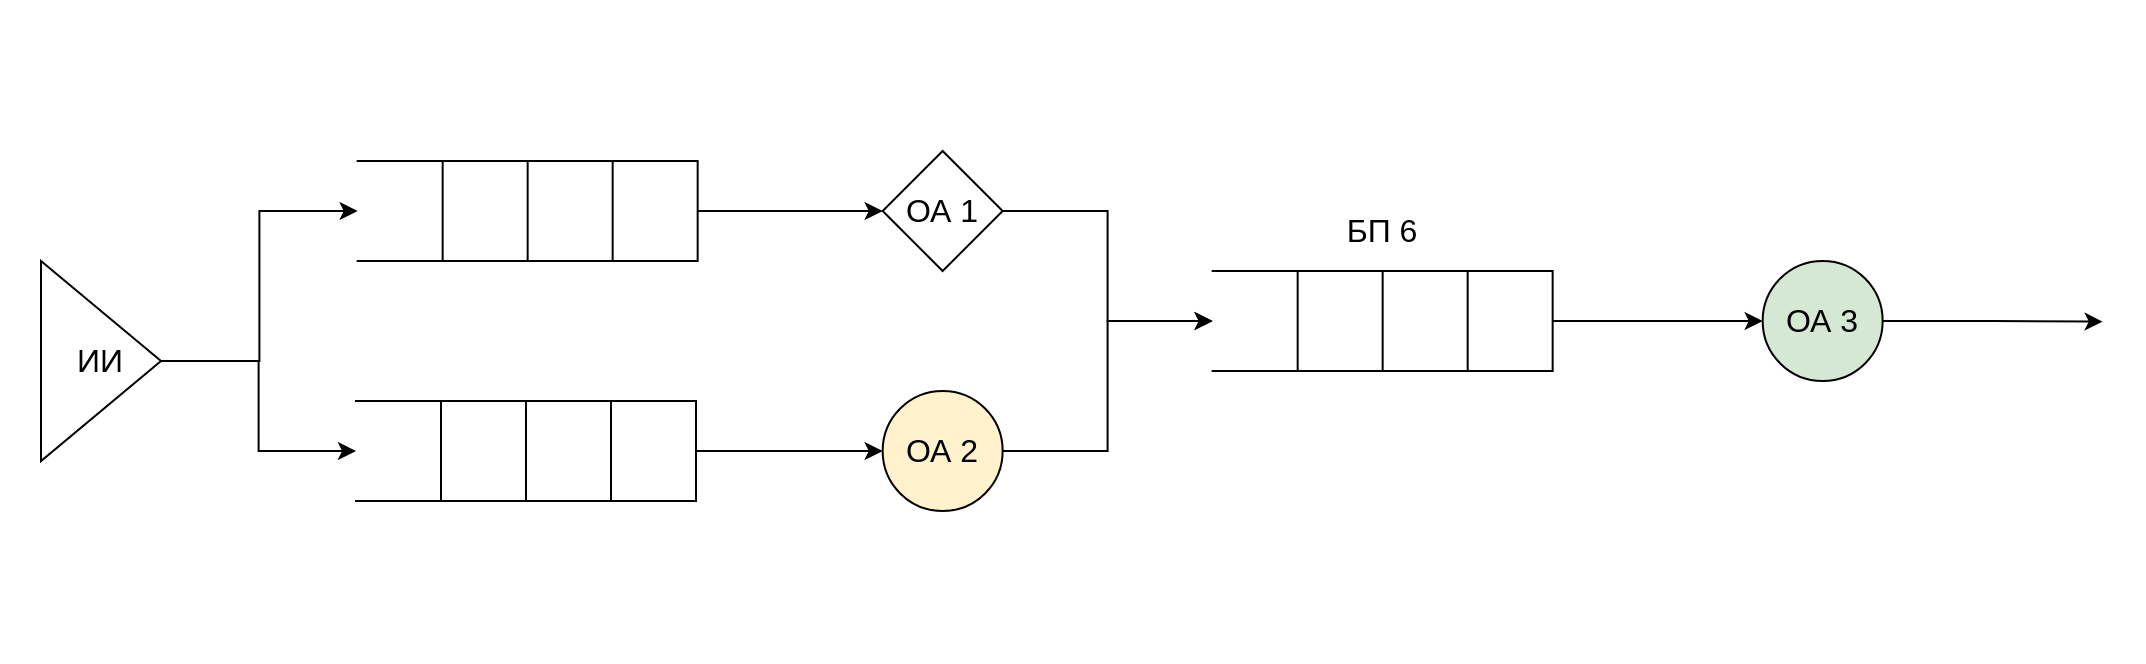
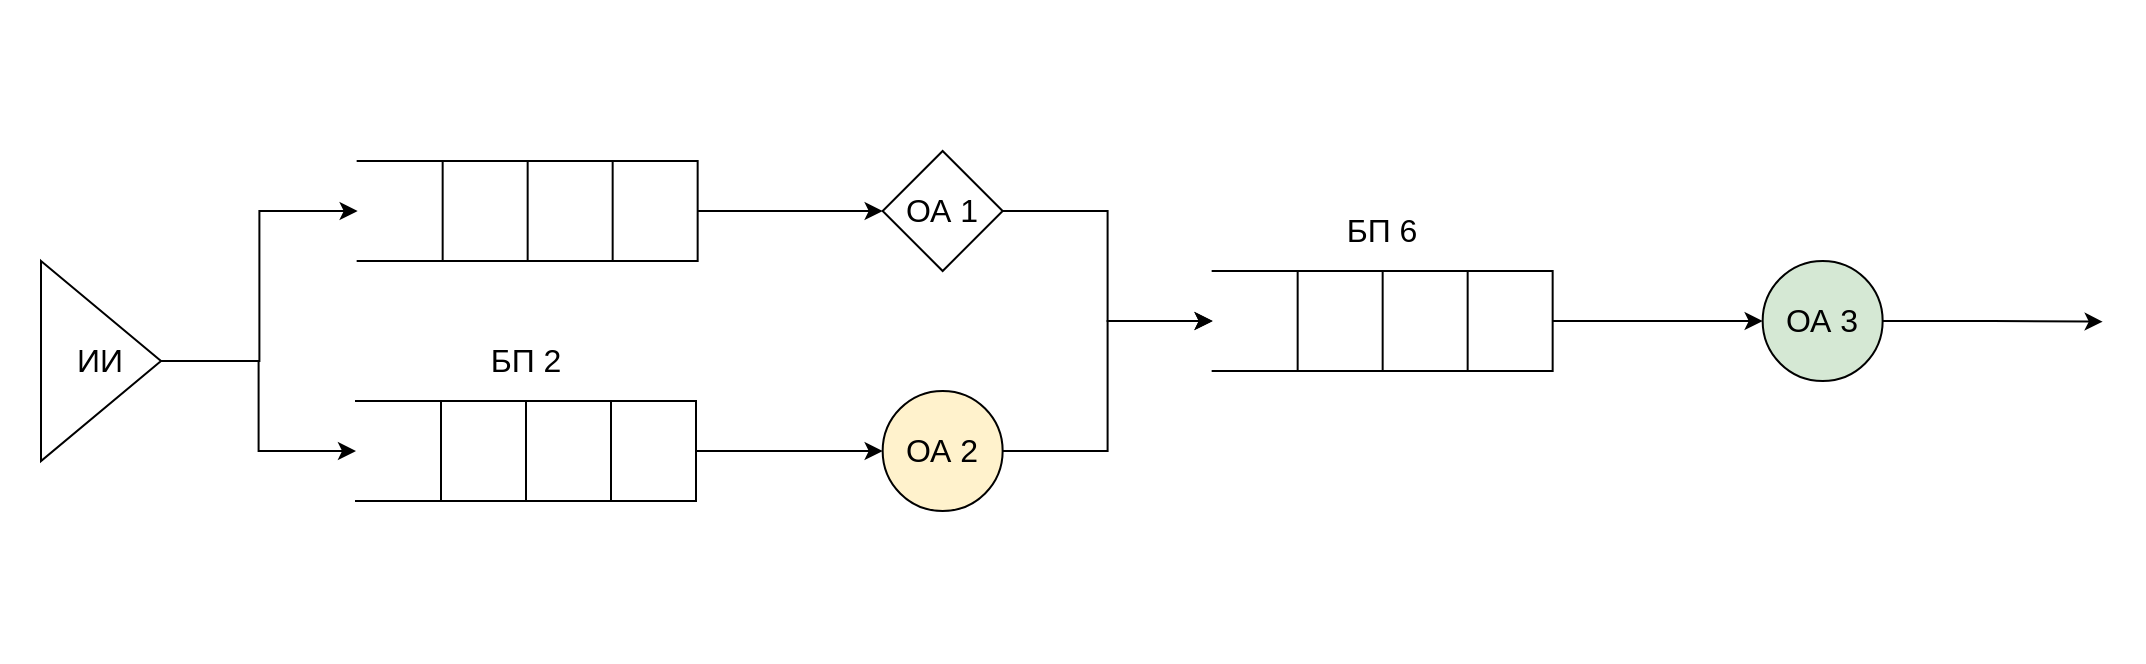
none -> (526, 361)
